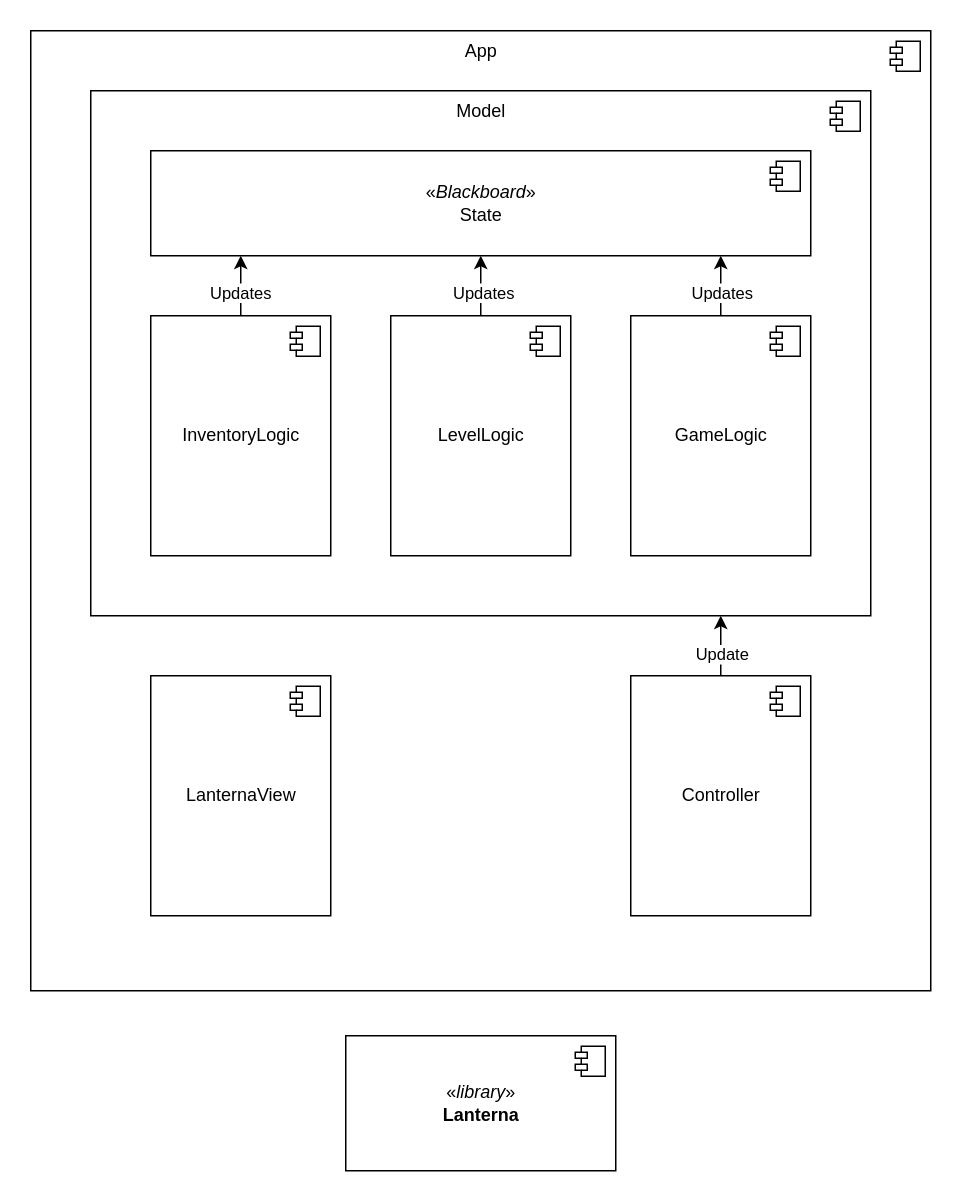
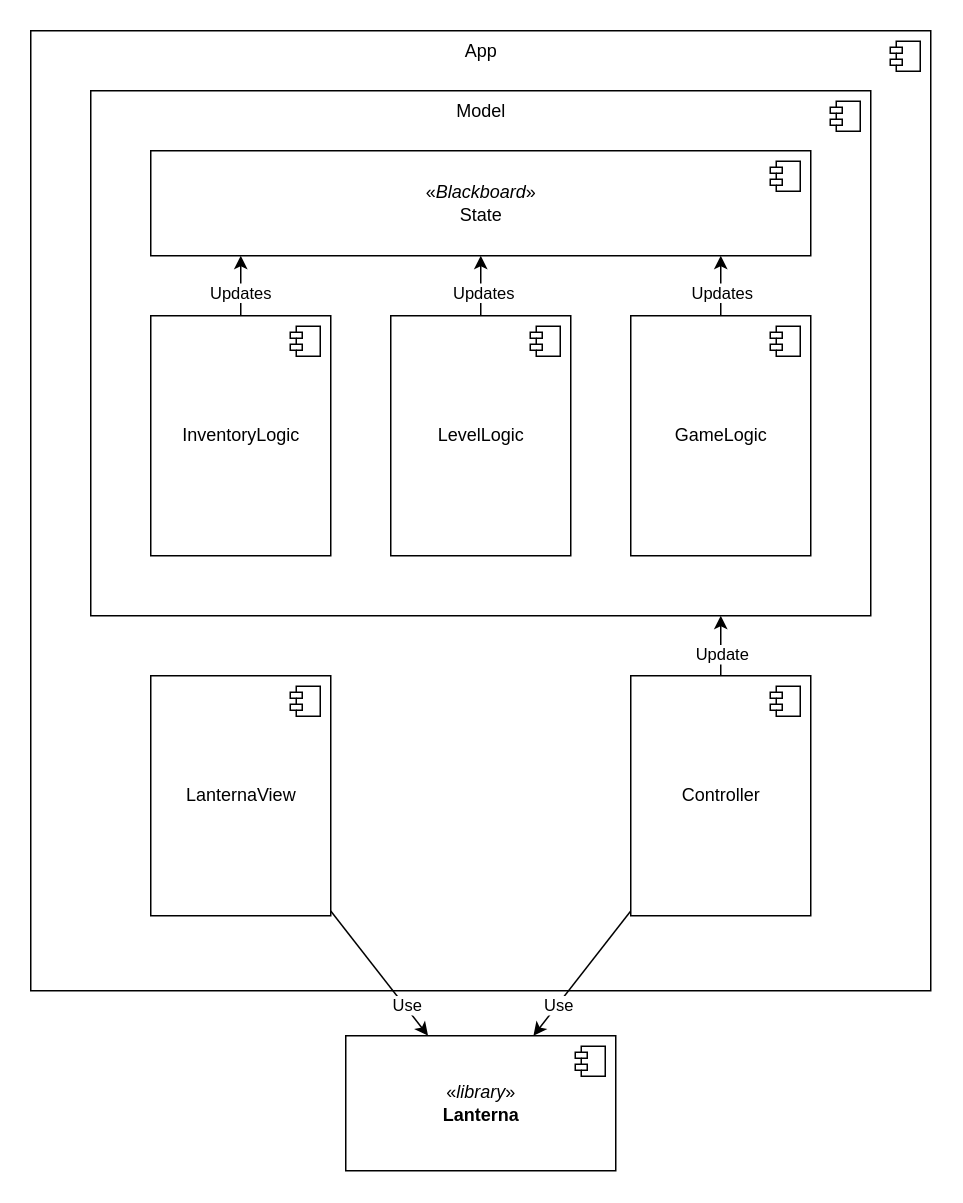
none -> (376, 970)
none -> (585, 970)
